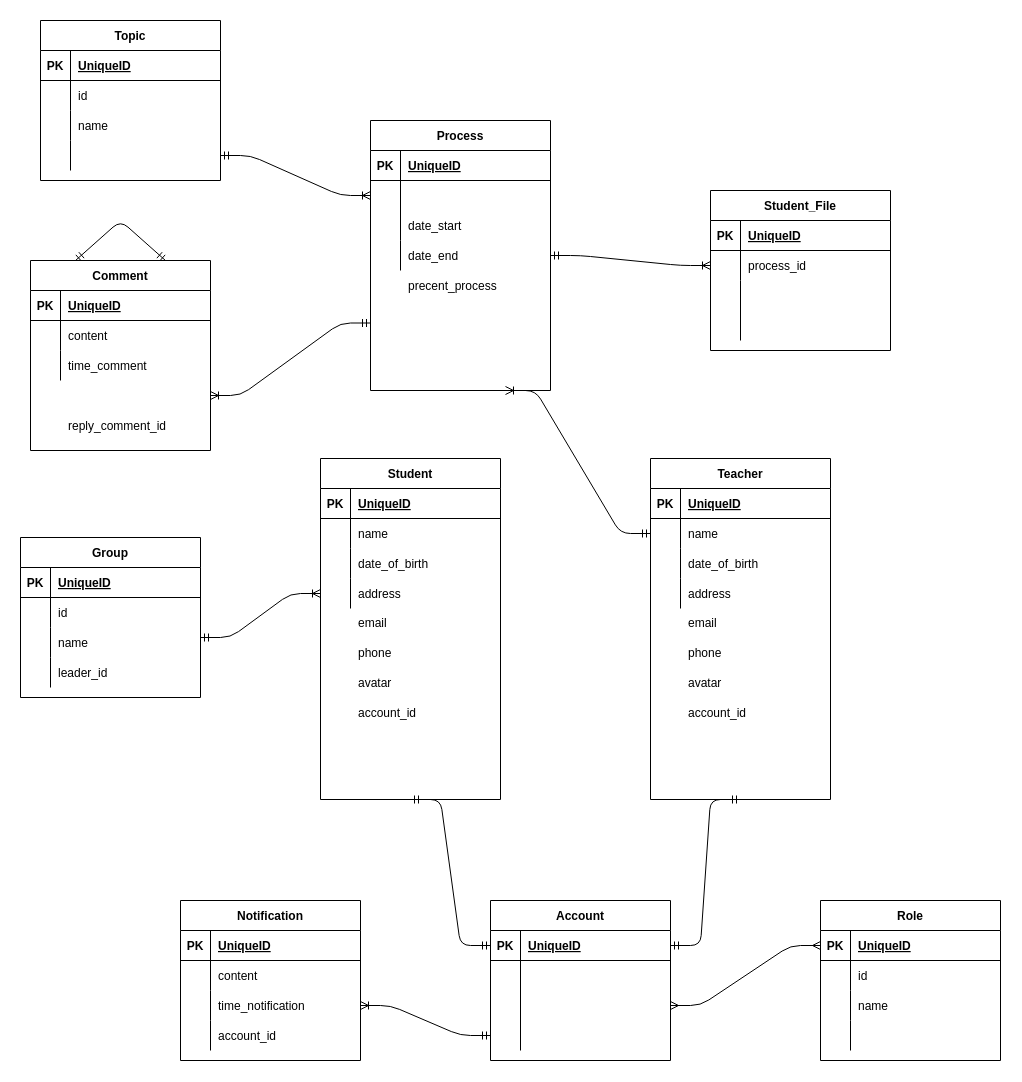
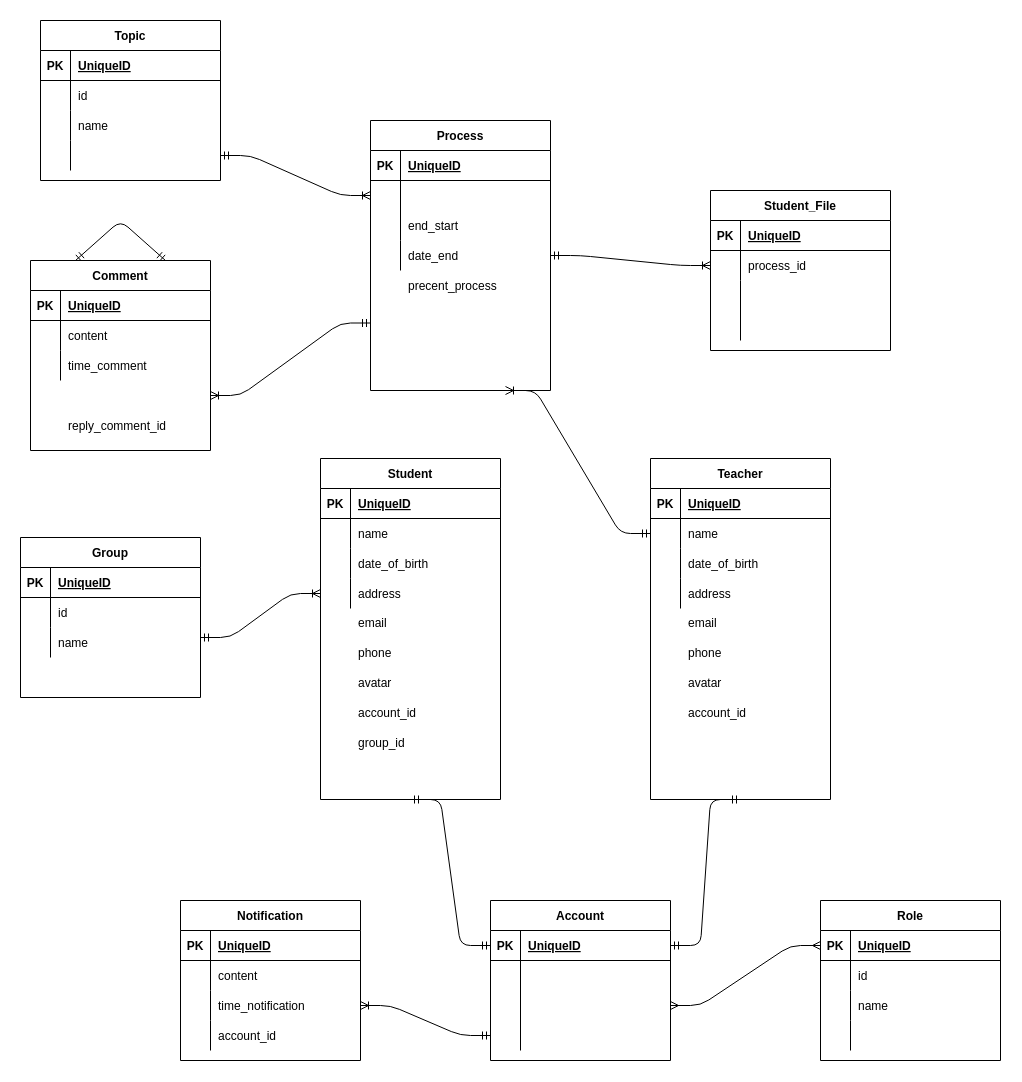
(442, 226) -> (438, 226)
(126, 673) -> none
none -> (426, 743)
